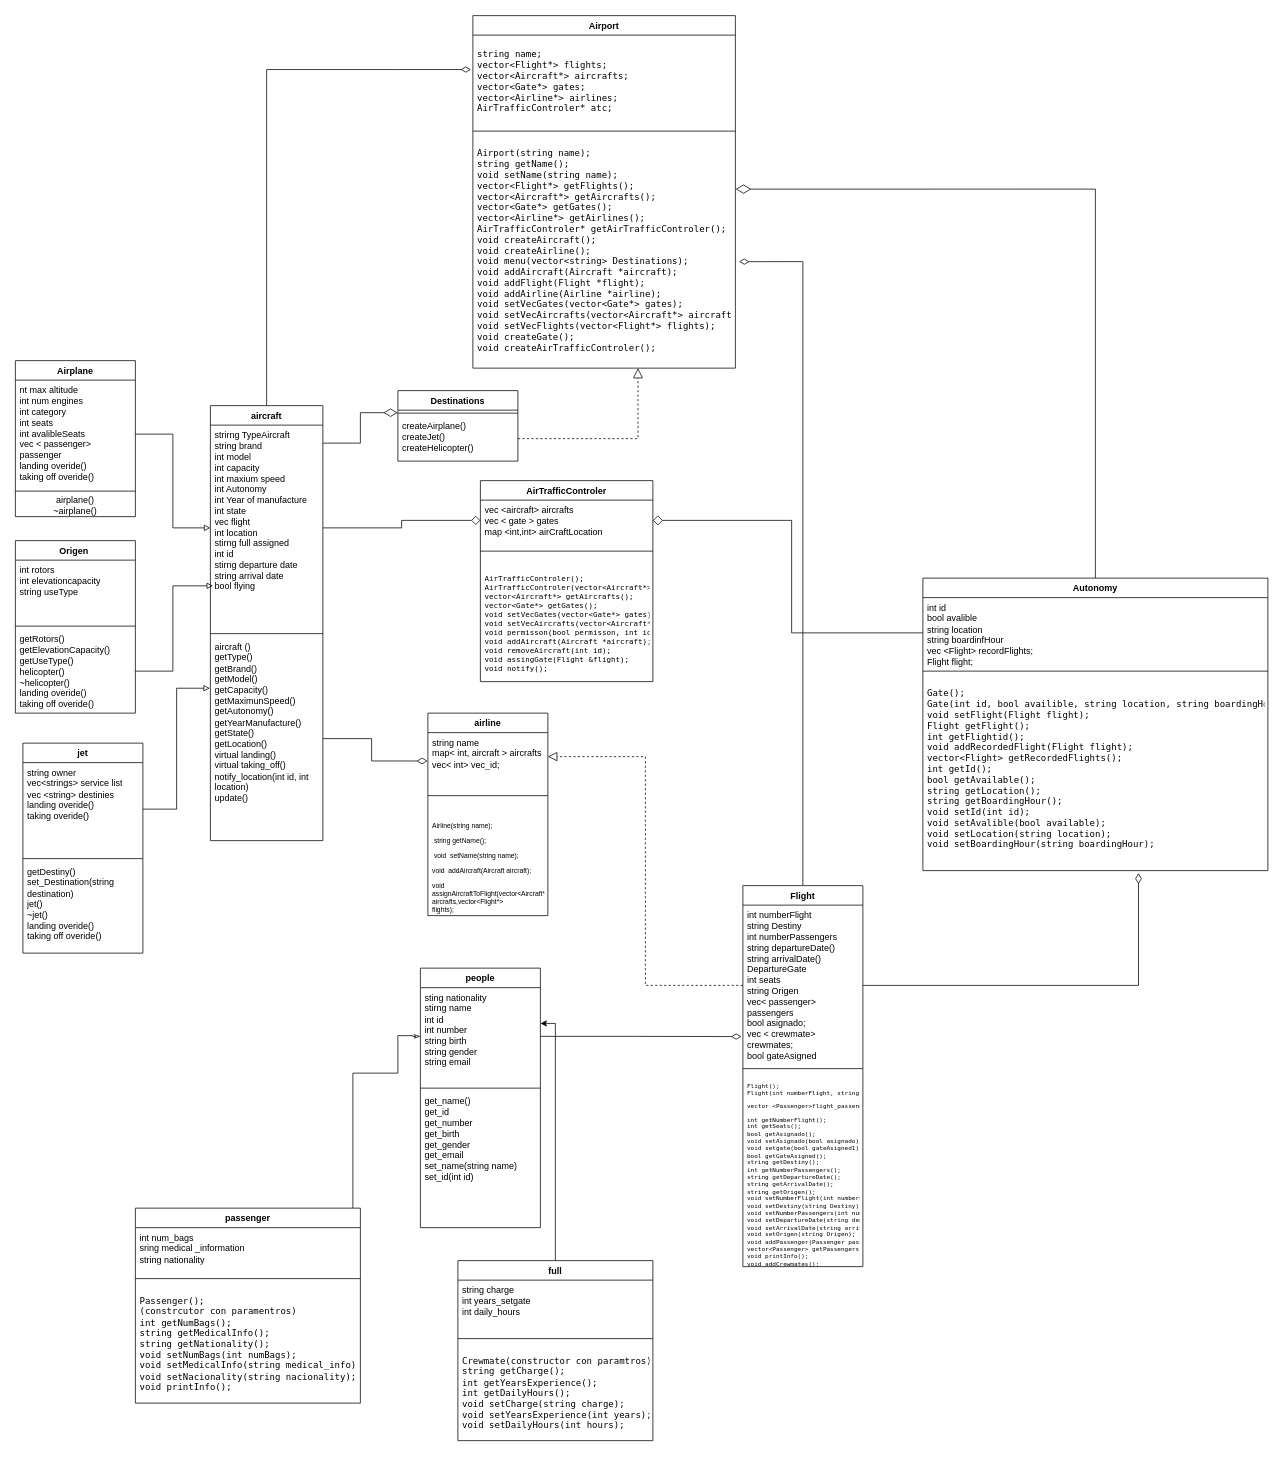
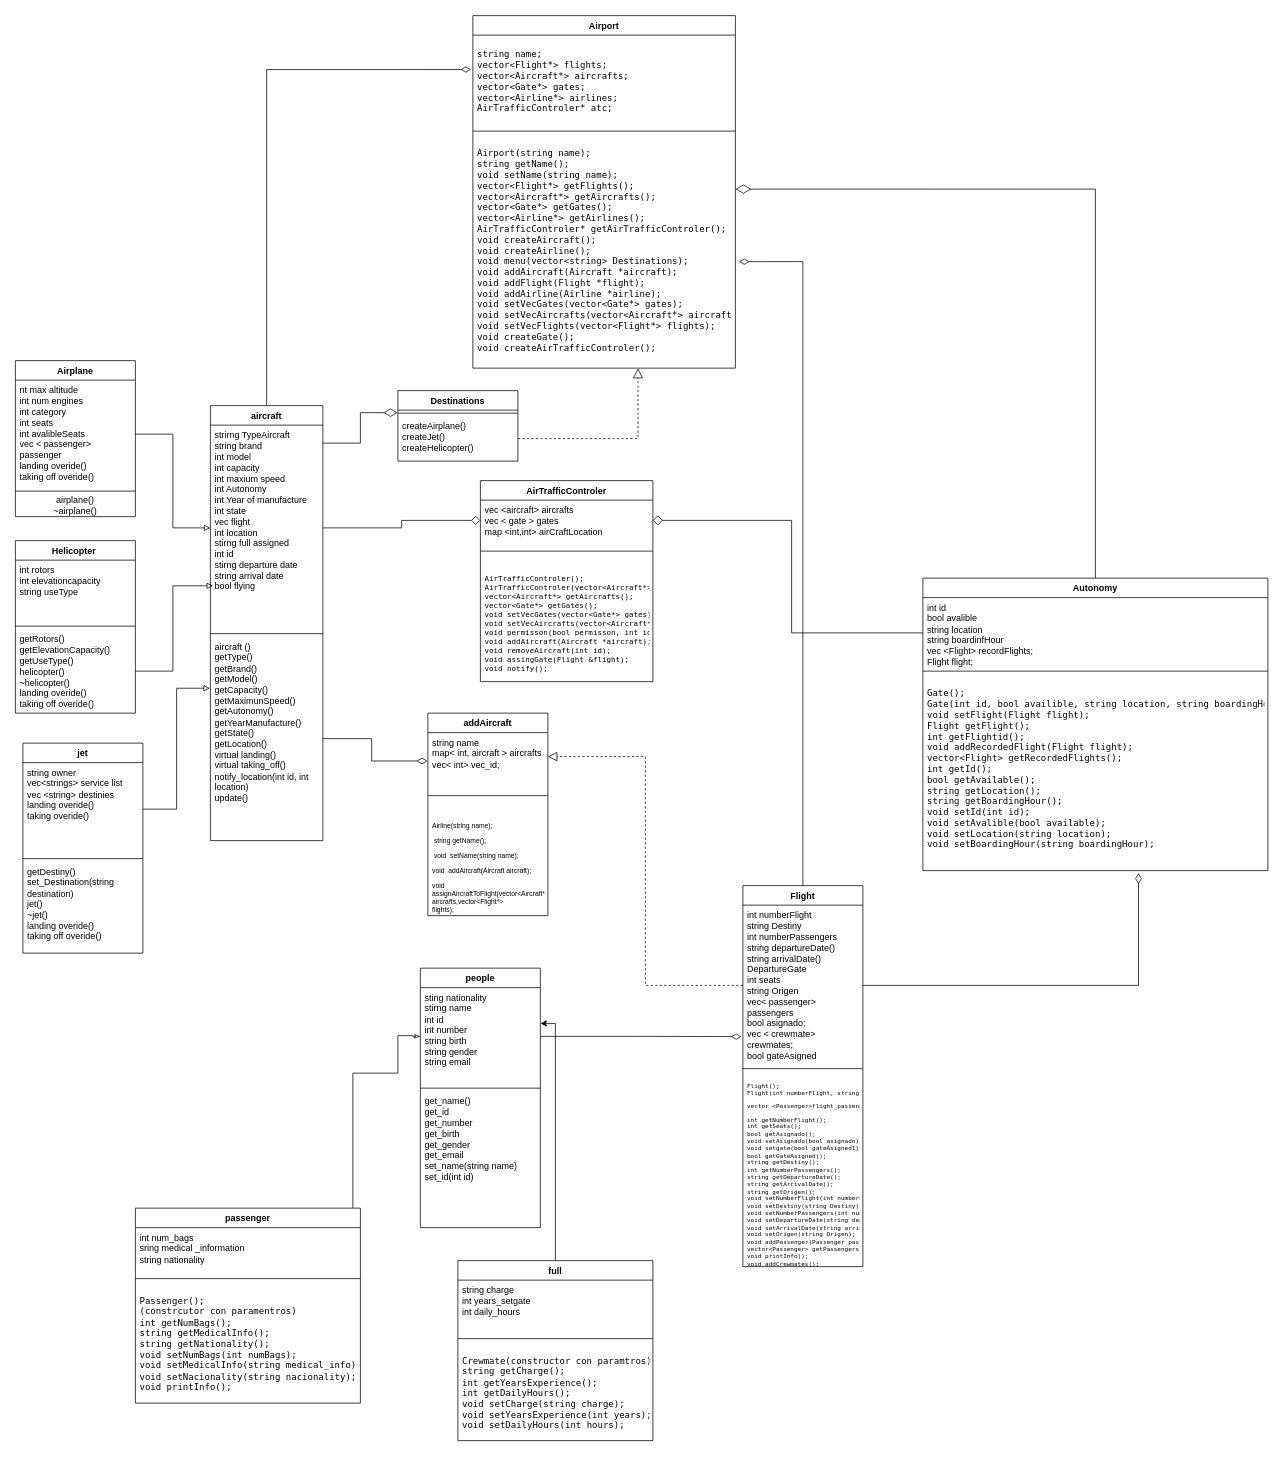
(75, 551) -> (75, 551)
(488, 724) -> (488, 724)
